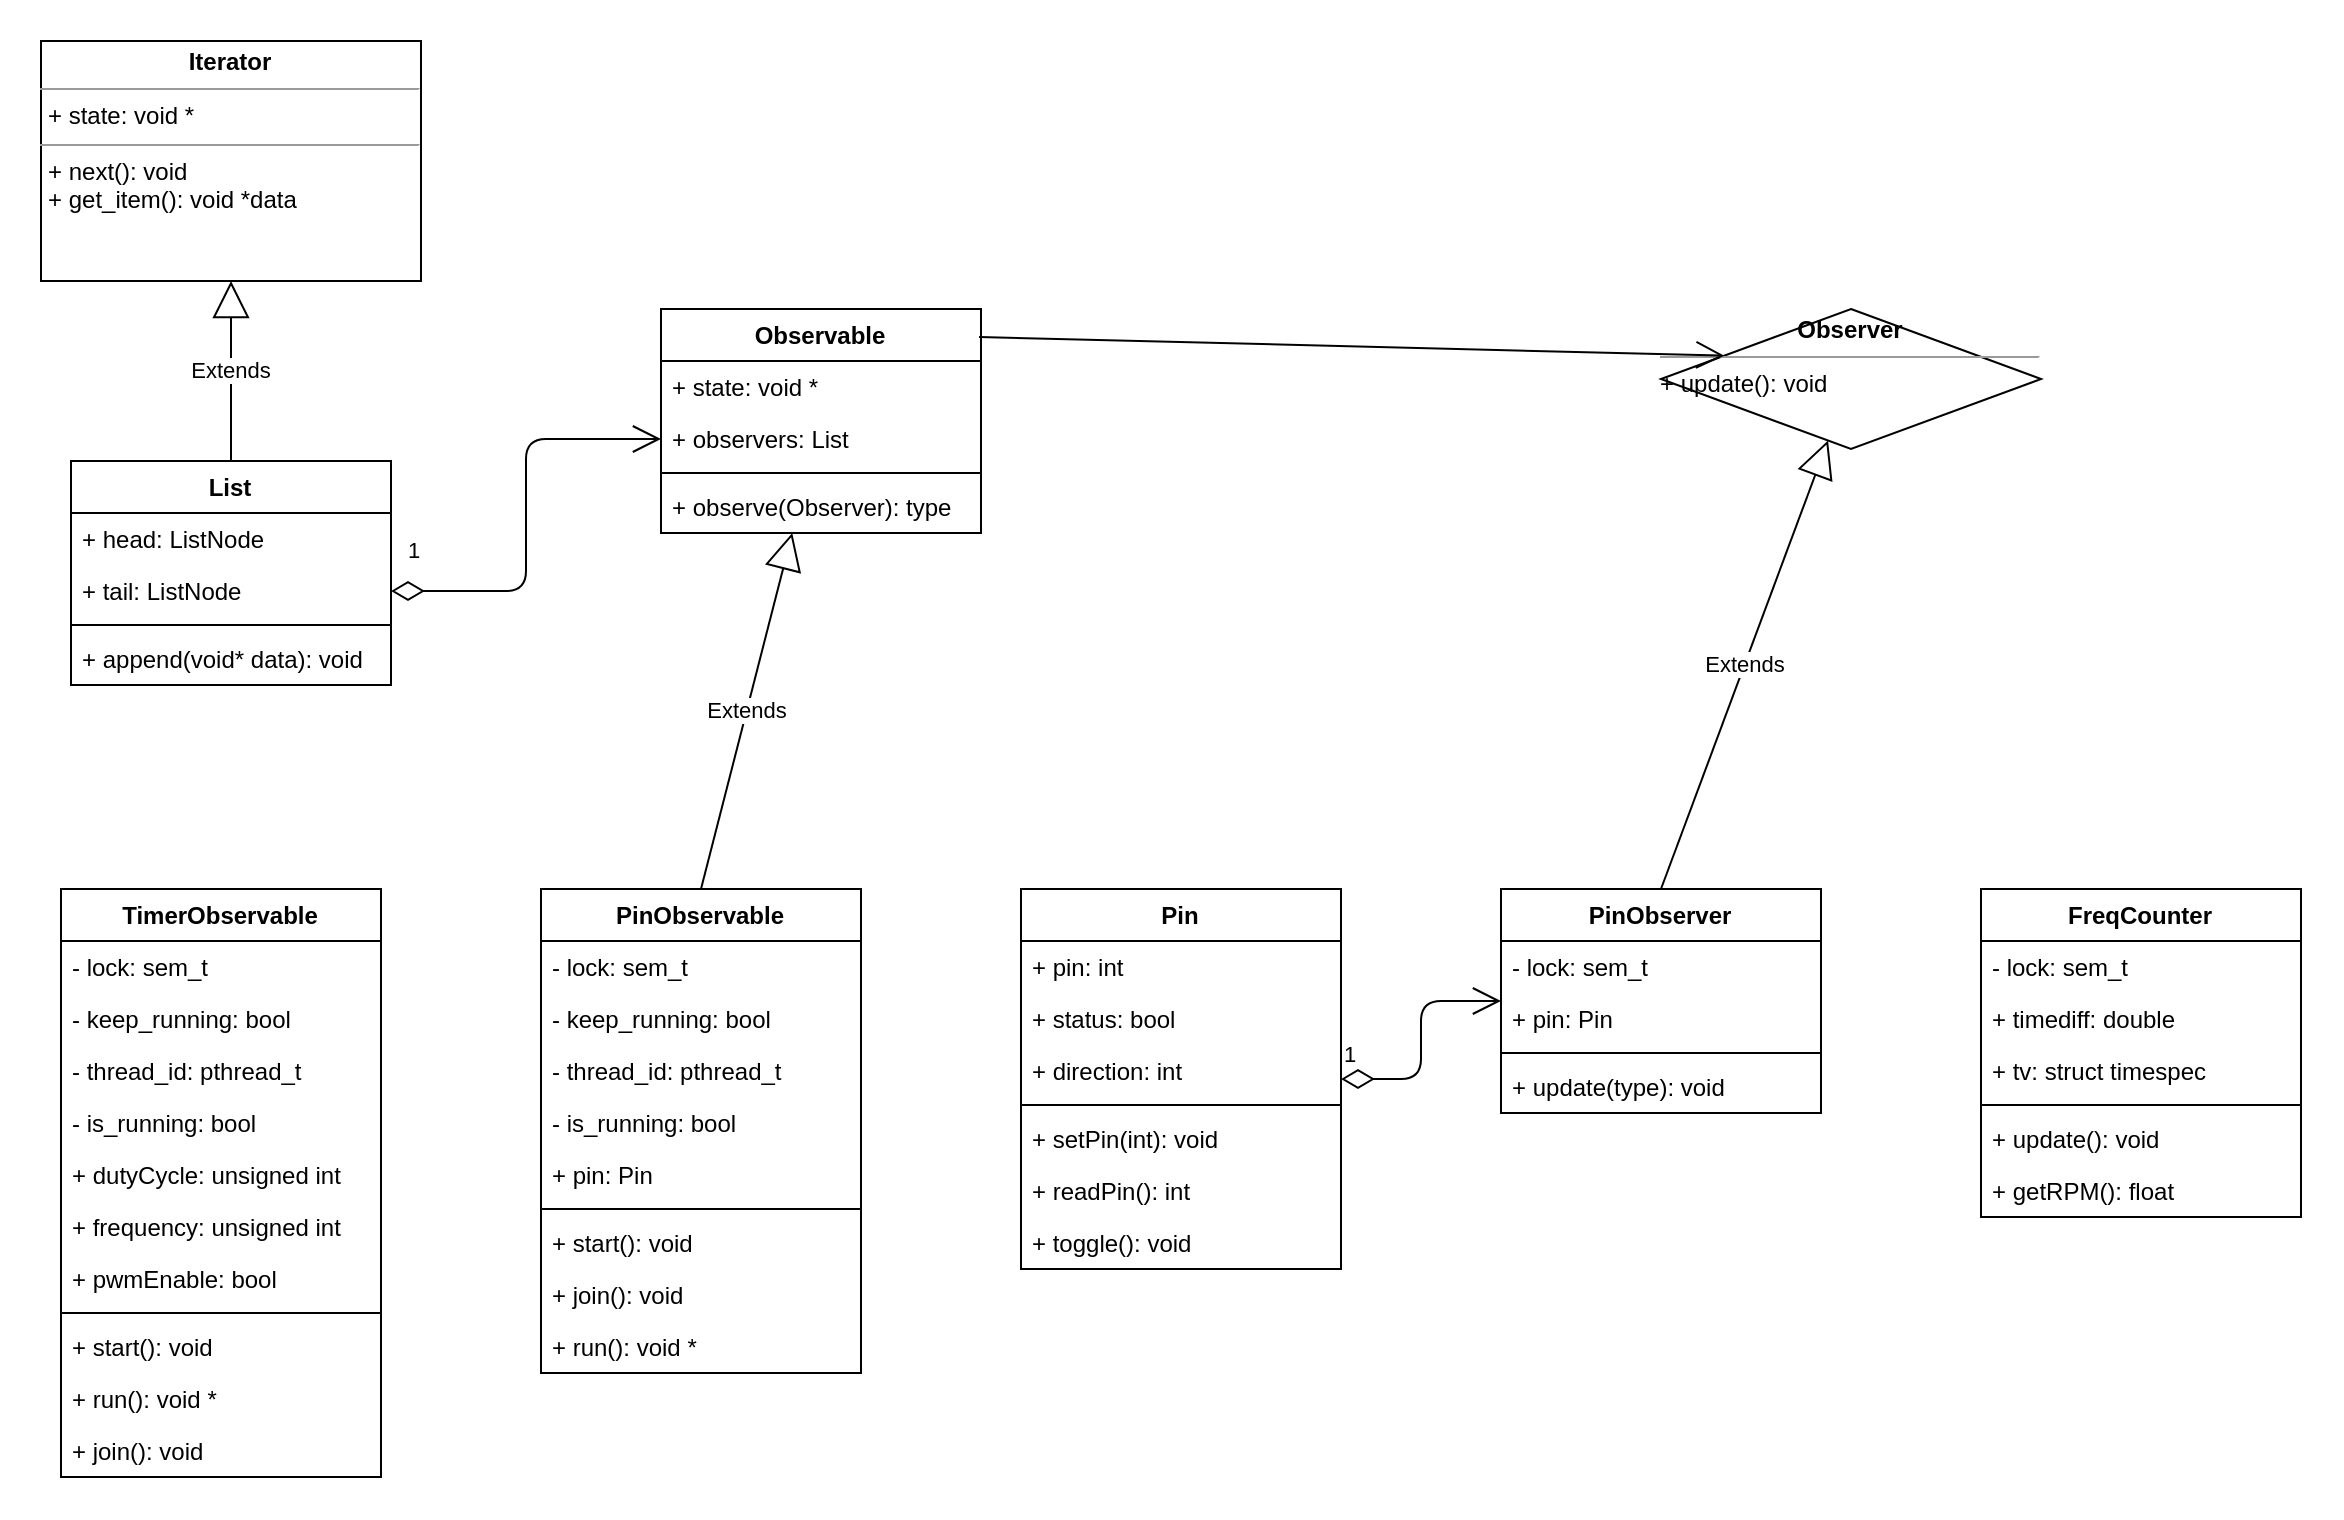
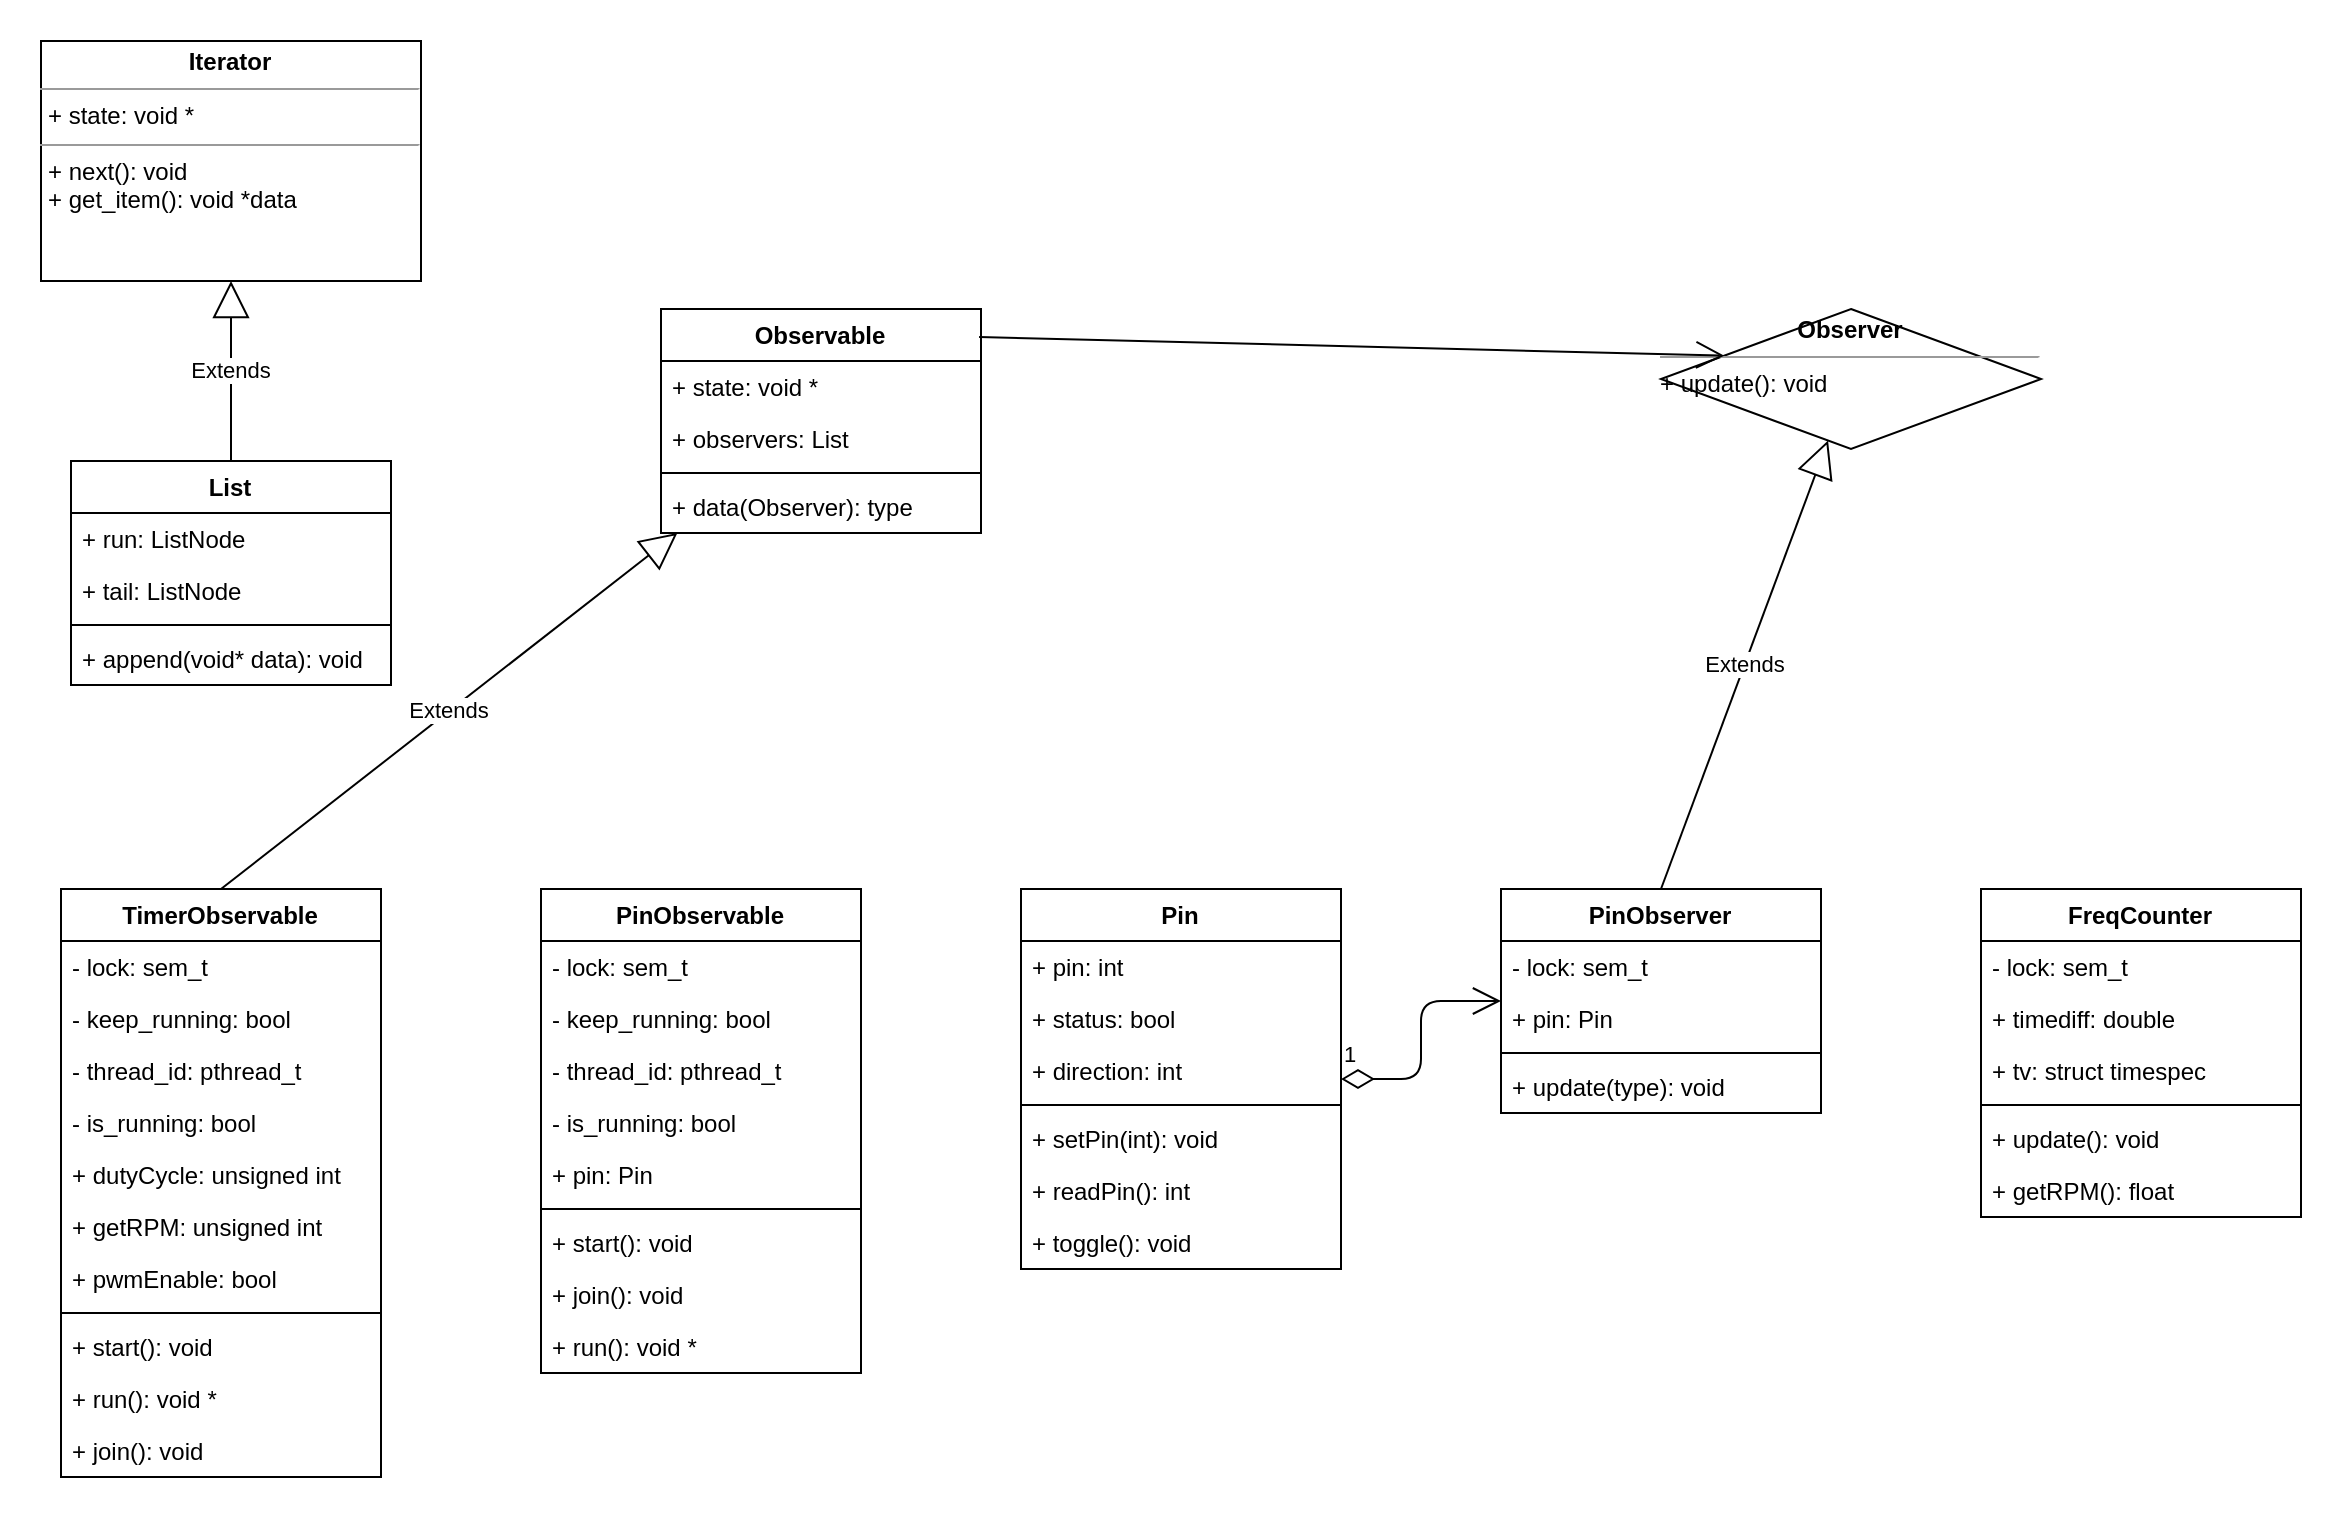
(526, 502) -> none
(831, 508) -> (810, 508)
(177, 540) -> (170, 540)
none -> (434, 723)
(742, 729) -> none
(221, 1228) -> (201, 1228)
